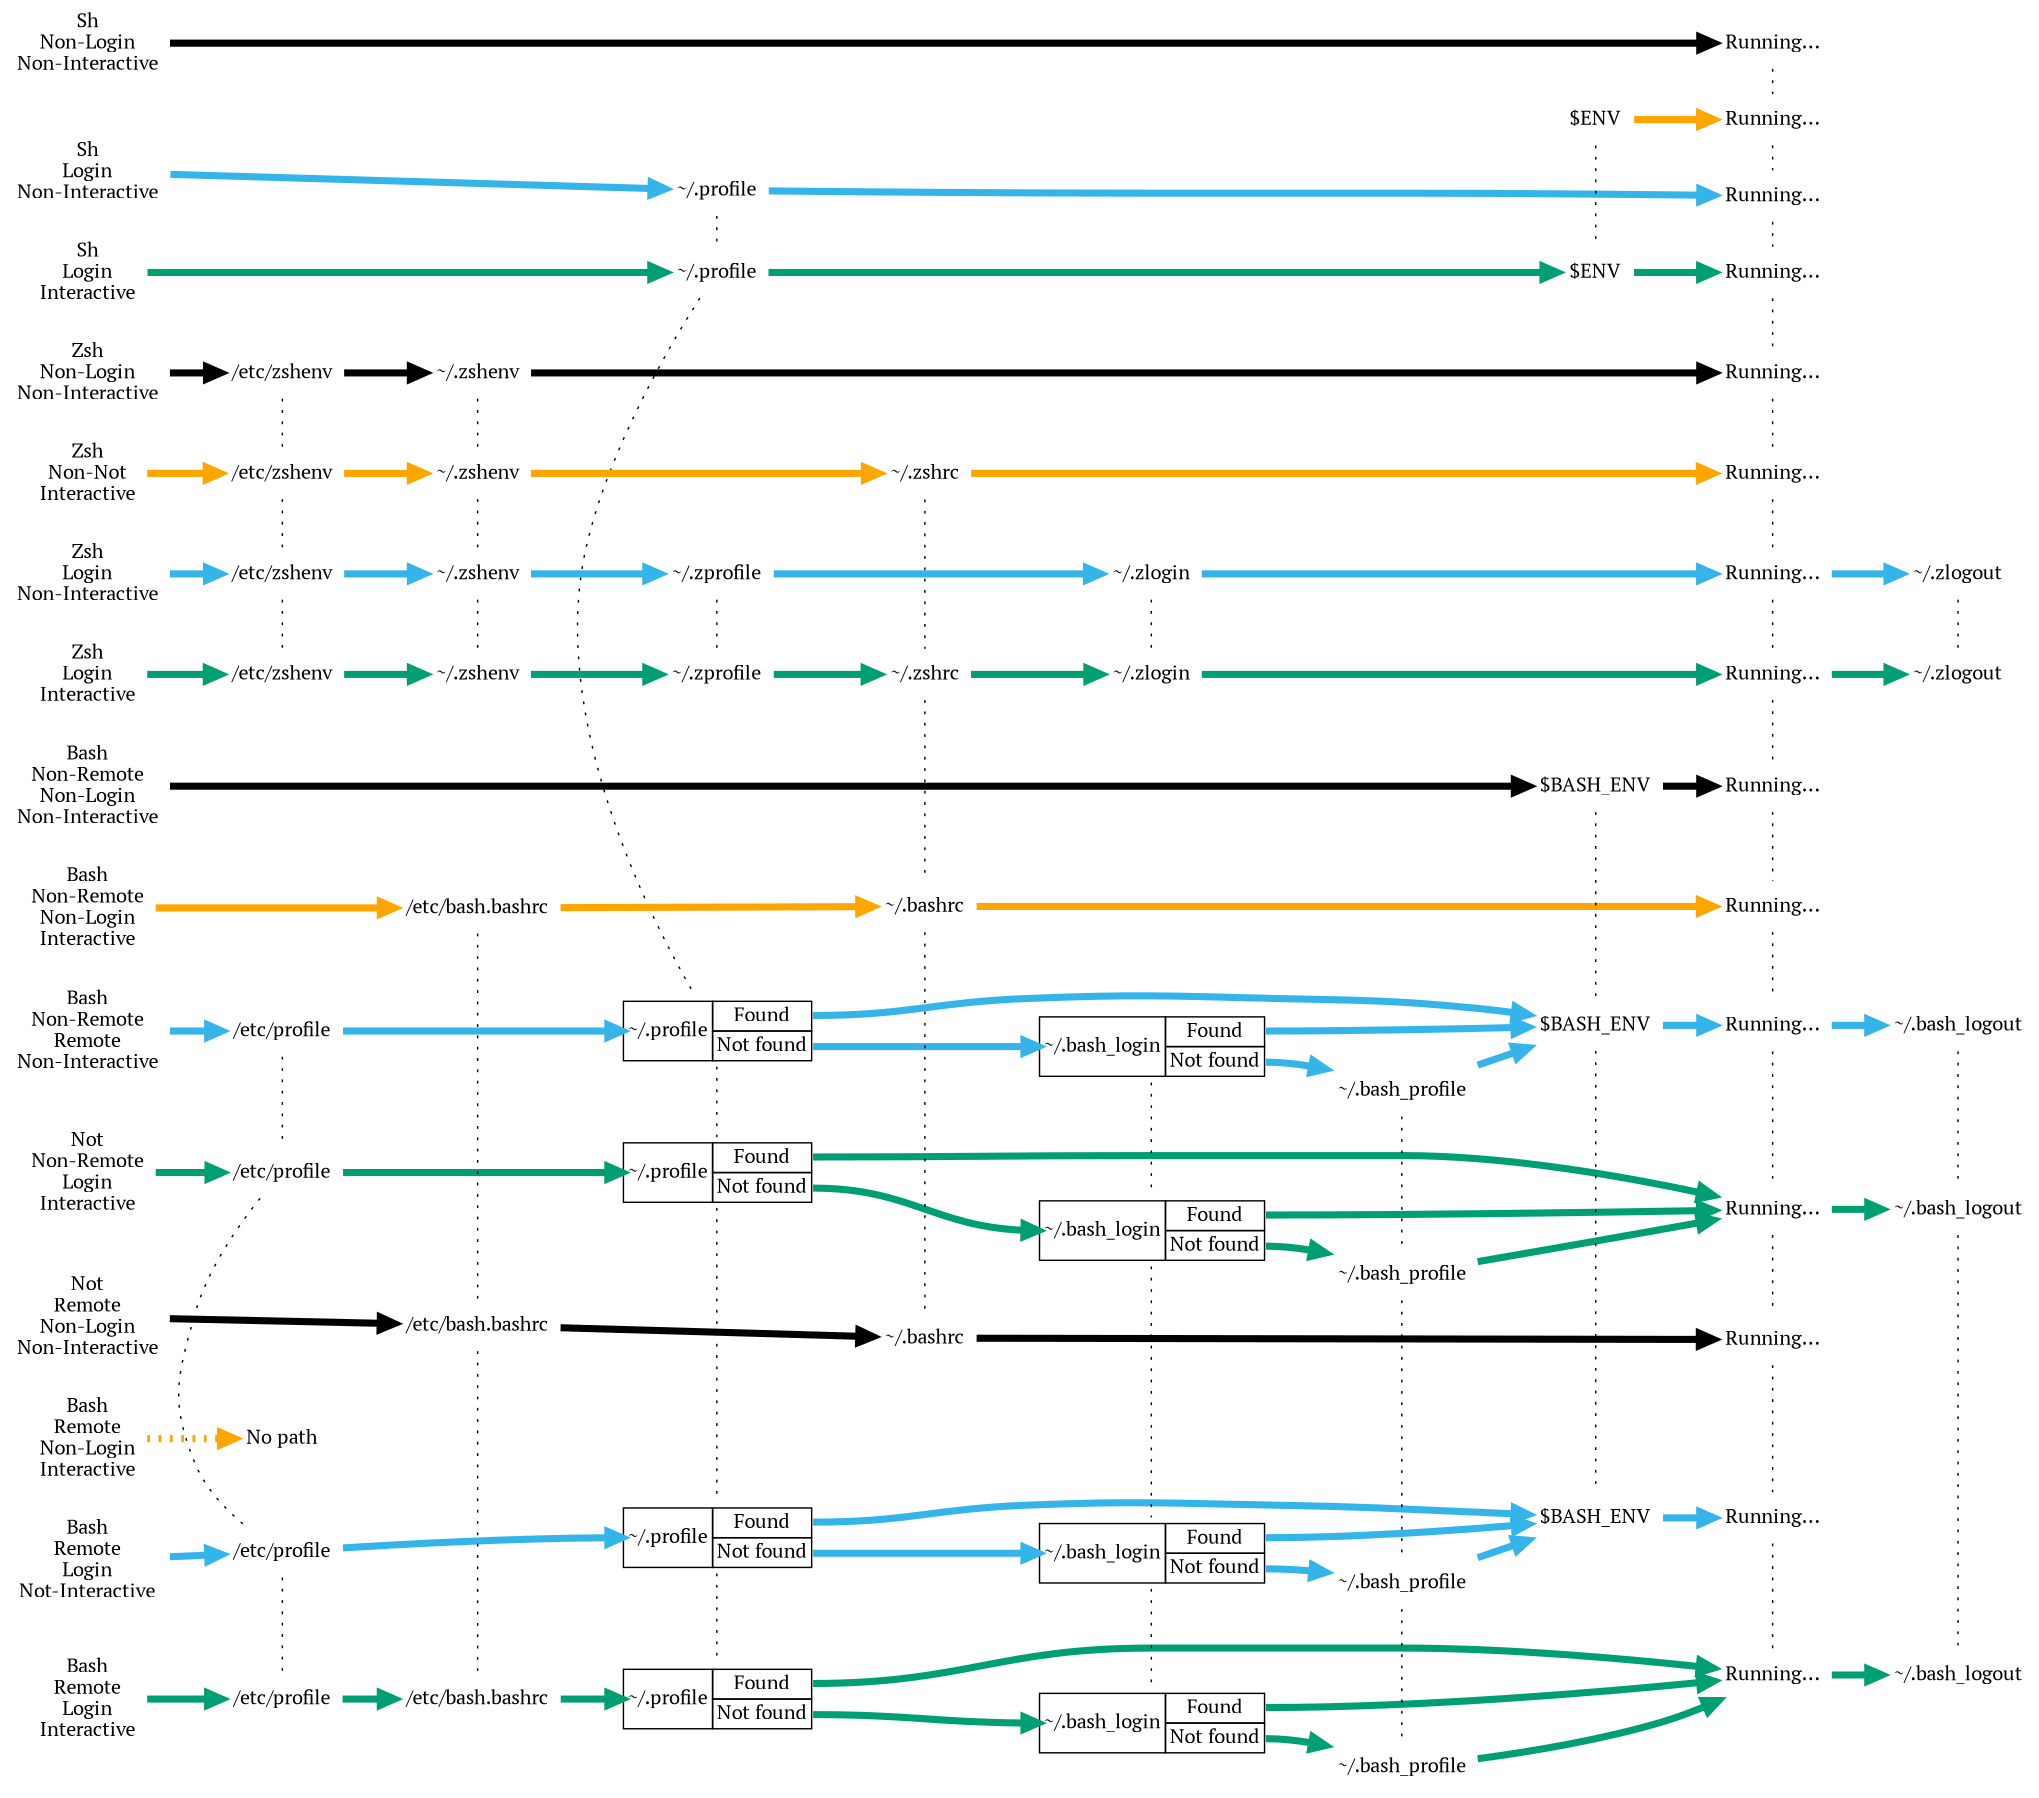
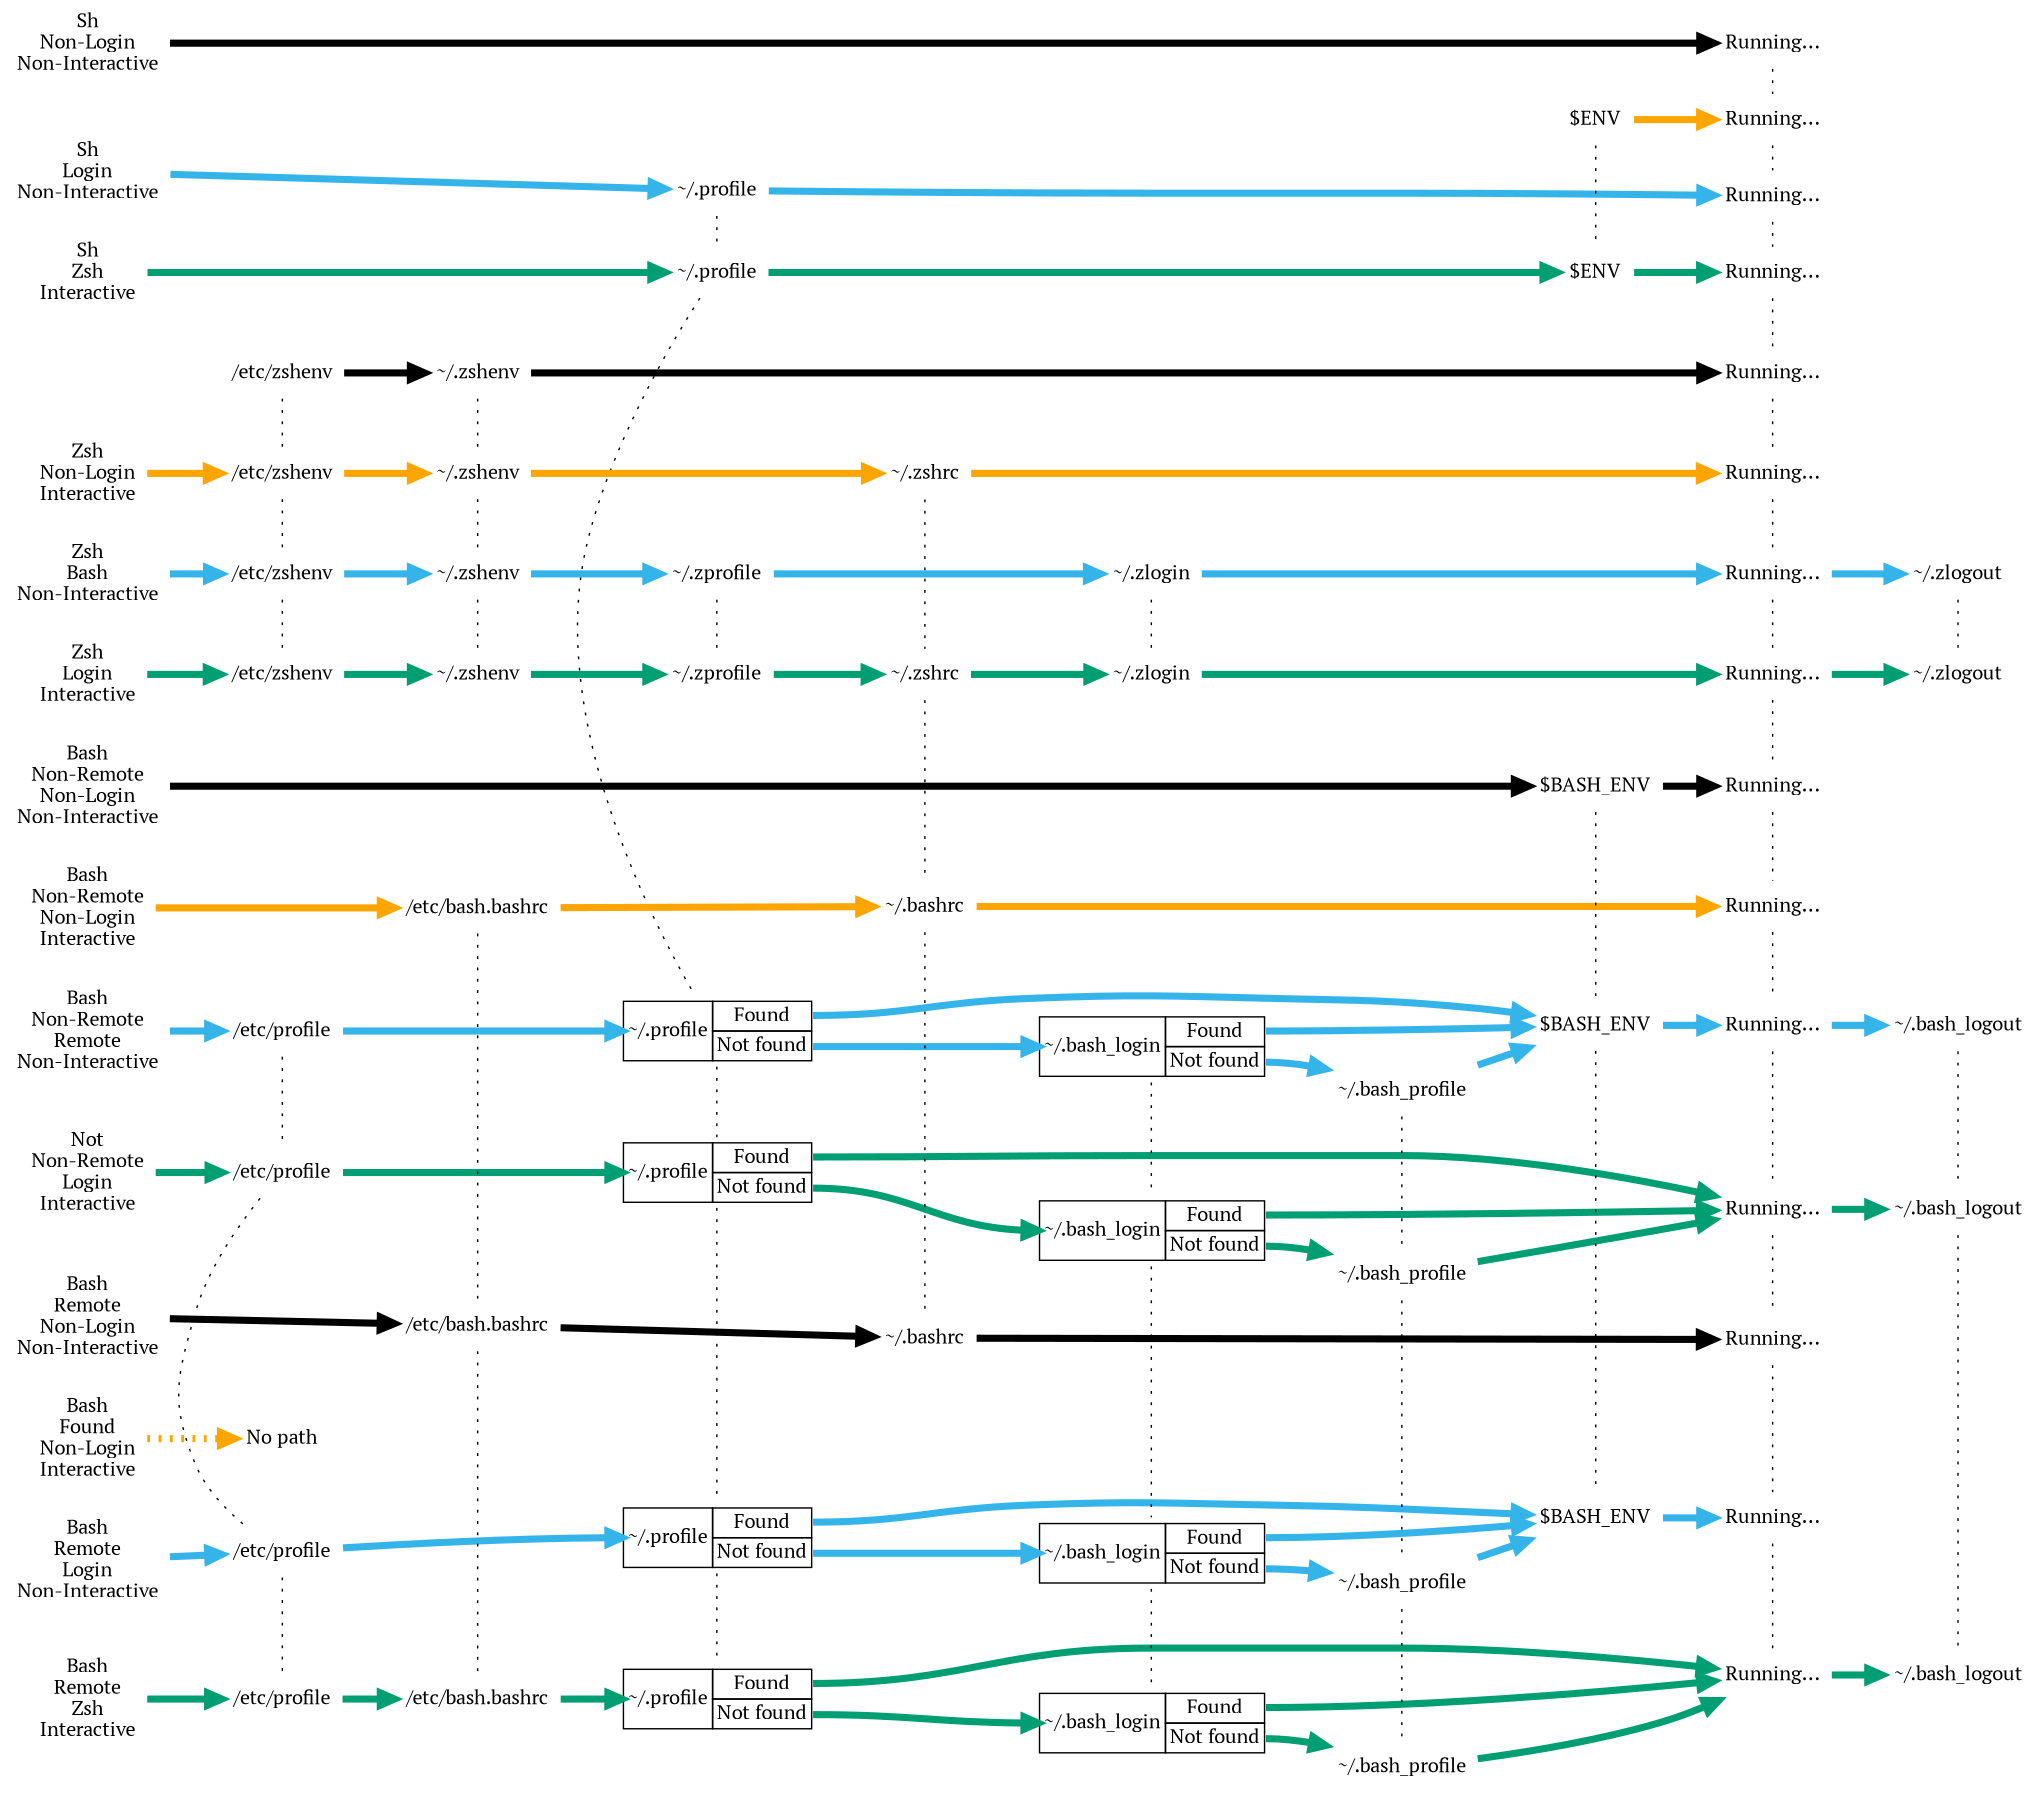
(88, 272) -> (88, 272)
(88, 373) -> none
(88, 473) -> (88, 473)
(88, 574) -> (88, 574)
(88, 1317) -> (88, 1317)
(88, 1439) -> (88, 1439)
(88, 1560) -> (88, 1560)
(88, 1699) -> (88, 1699)
